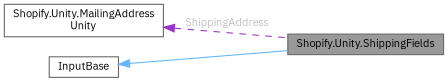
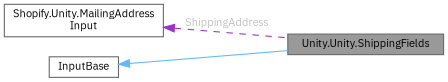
(84, 21) -> (84, 21)
(366, 44) -> (366, 44)
